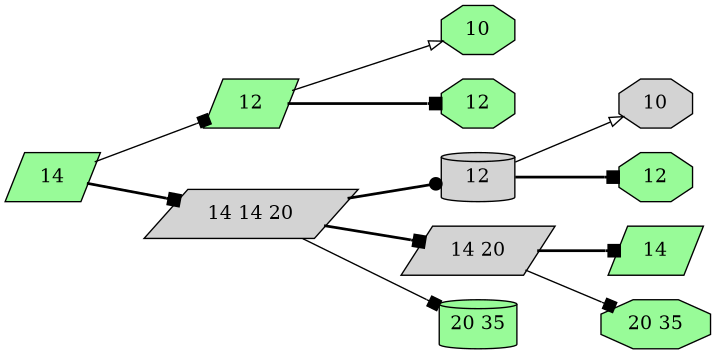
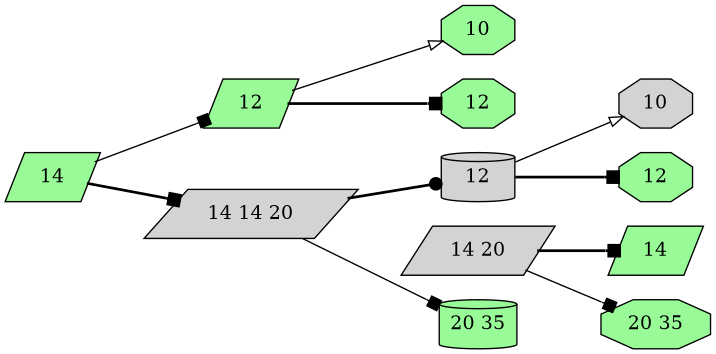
(367, 233) -> none
